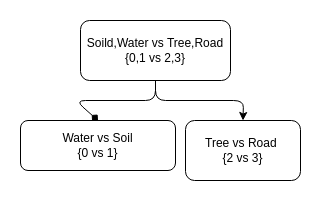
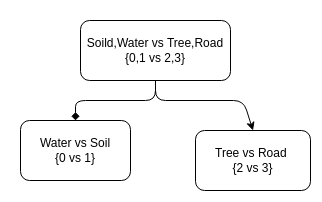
(98, 146) -> (76, 151)
(243, 151) -> (253, 161)
